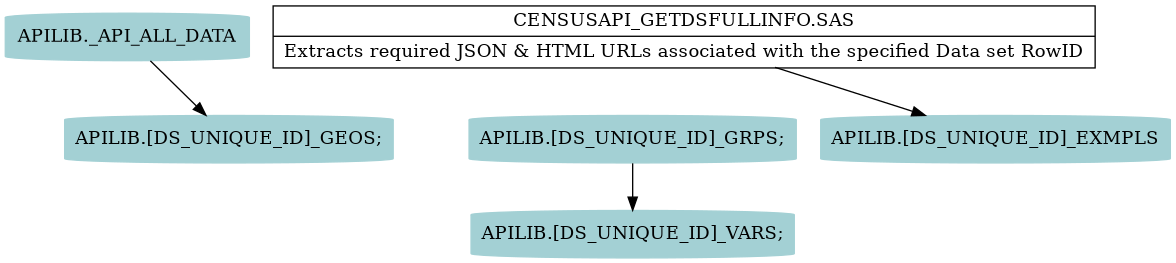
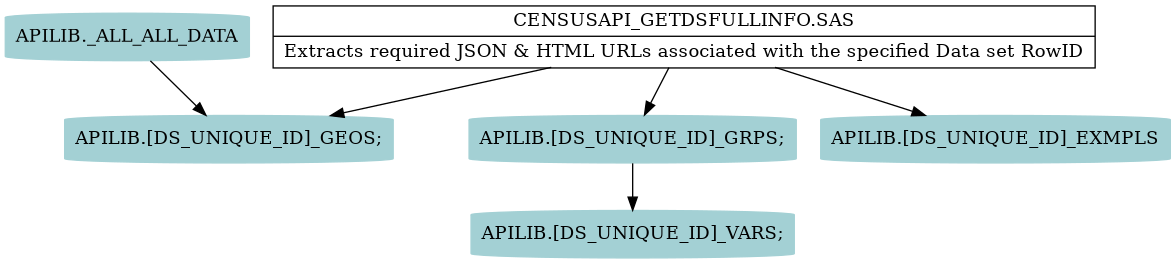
(127, 37) -> (127, 37)
none -> (660, 85)
none -> (447, 90)
